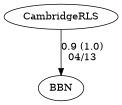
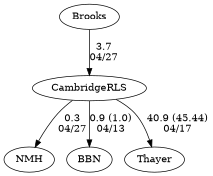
none -> (89, 17)
none -> (29, 160)
none -> (155, 160)
